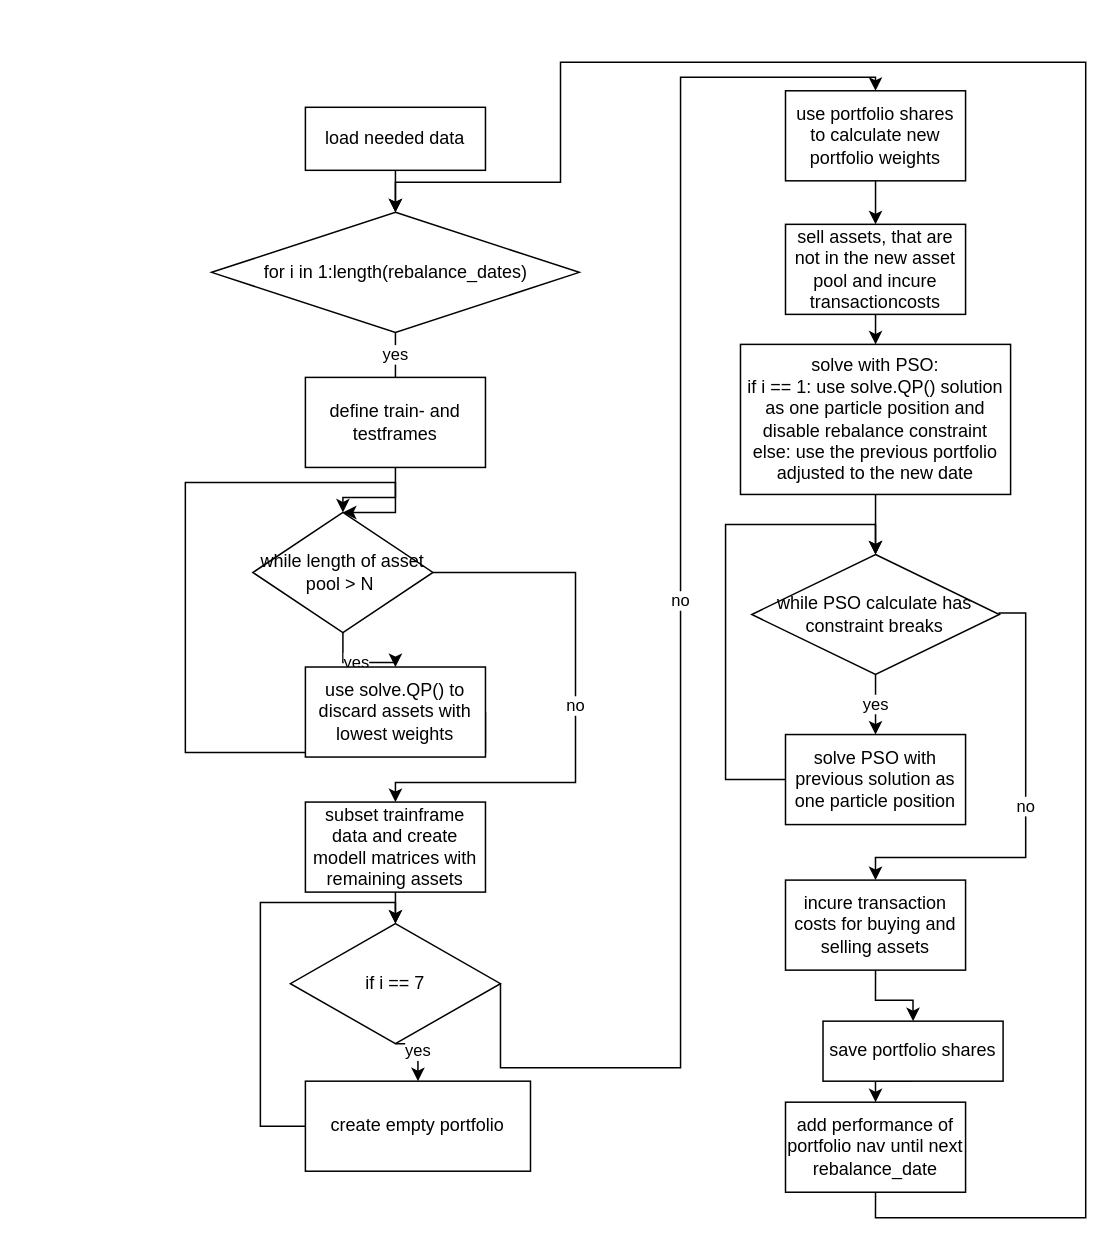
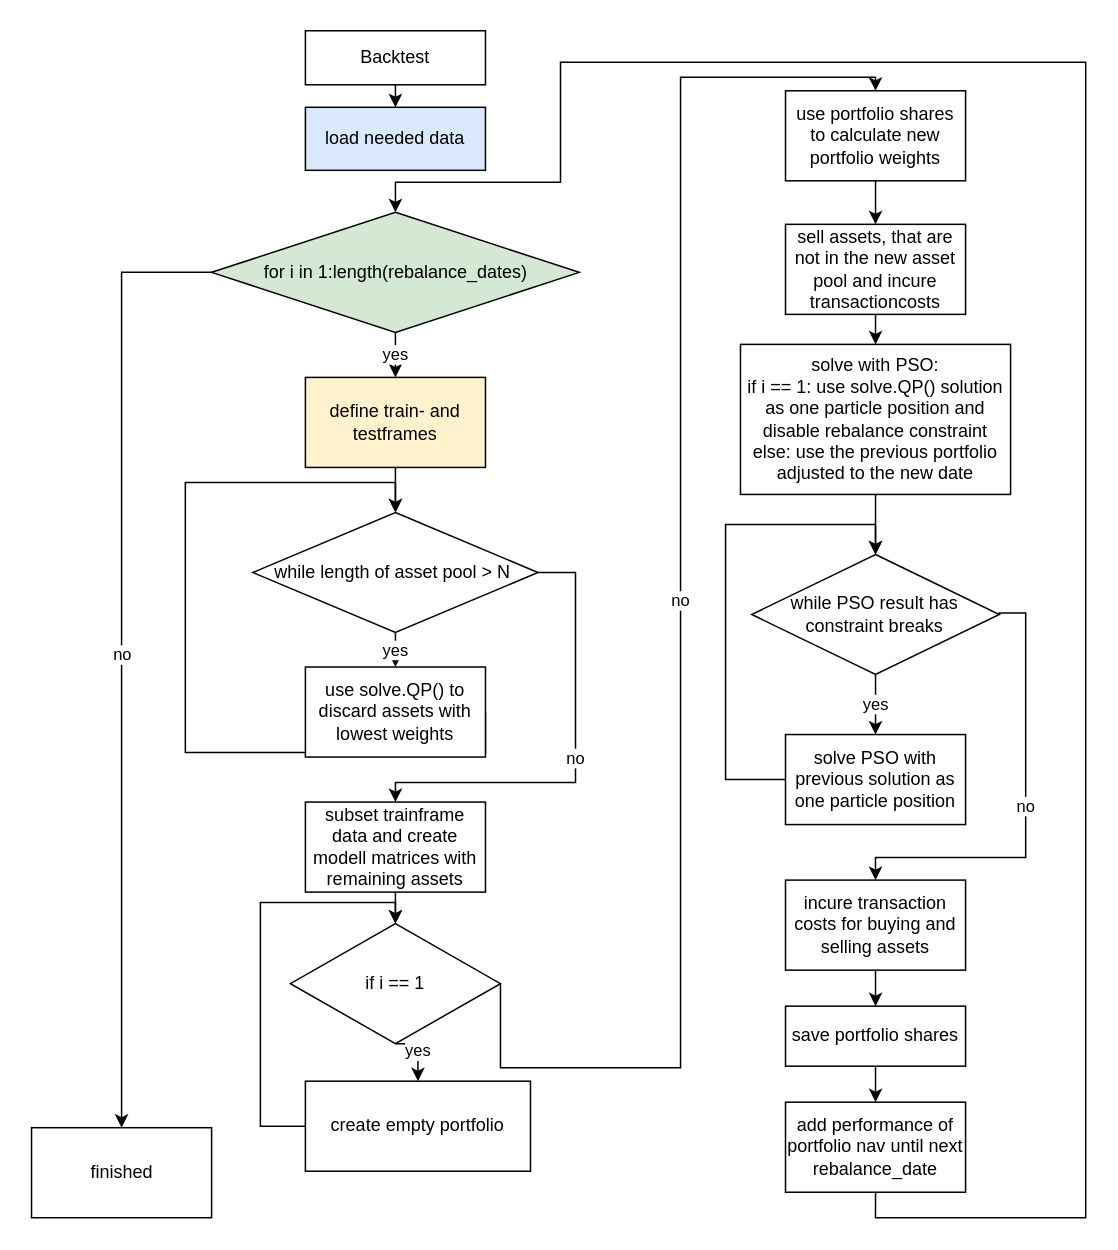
none -> (395, 58)
none -> (395, 91)
(395, 139) -> (395, 139)
(395, 174) -> none
(395, 272) -> (395, 272)
(395, 370) -> (395, 366)
(395, 422) -> (395, 422)
(343, 572) -> (395, 572)
(875, 614) -> (875, 614)
none -> (122, 650)
(395, 983) -> (395, 983)
(913, 1051) -> (875, 1036)
none -> (122, 1172)
